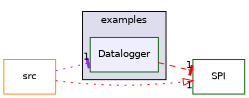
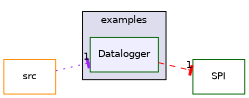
(119, 85) -> none
